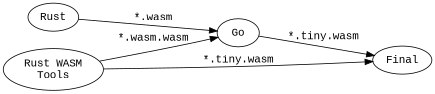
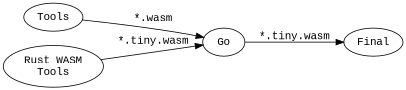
(53, 17) -> (53, 17)
(153, 38) -> (153, 41)
(234, 67) -> none
